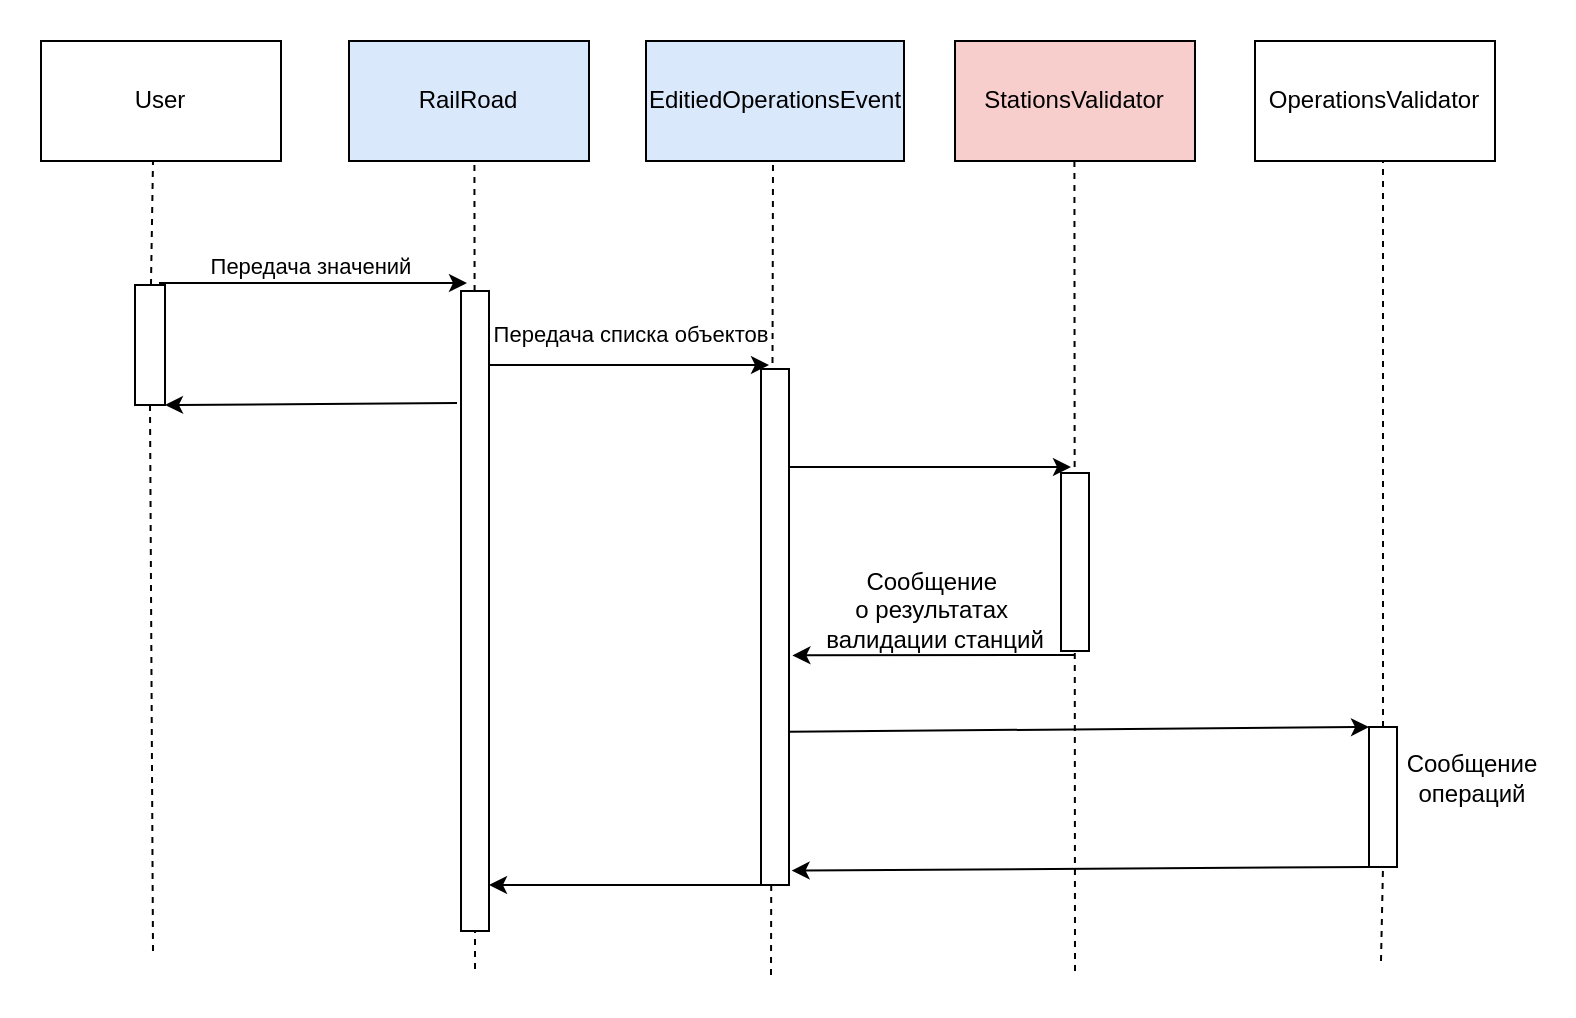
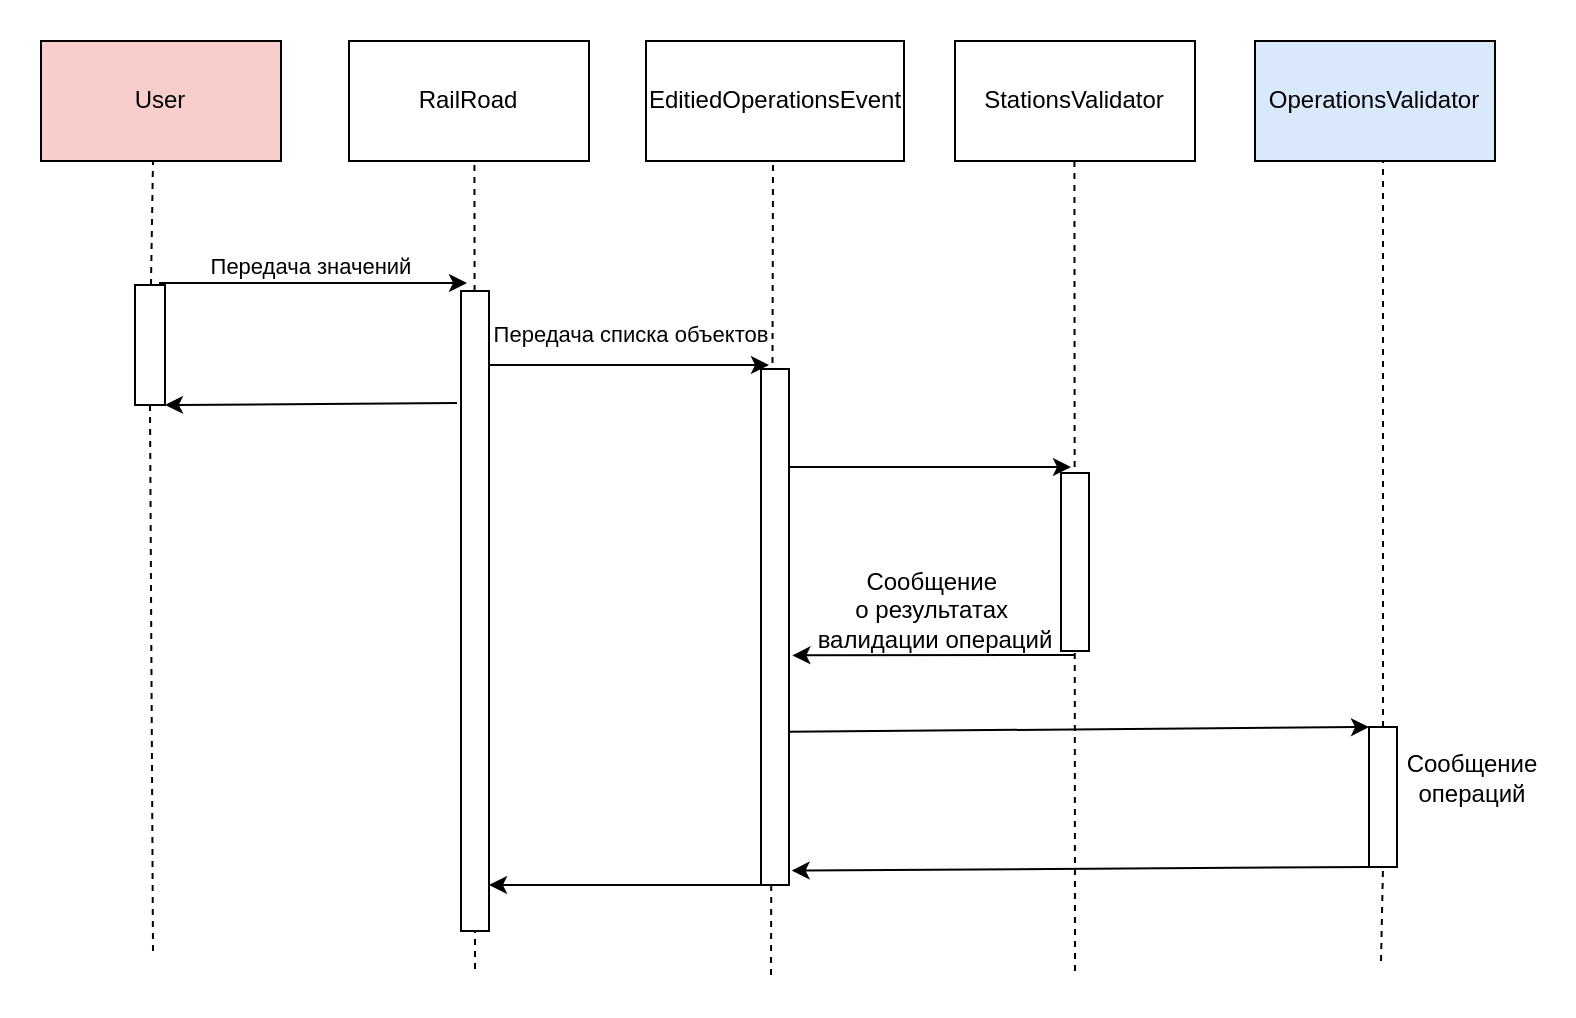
(161, 101) -> (161, 101)
(469, 101) -> (469, 101)
(775, 101) -> (775, 101)
(1075, 101) -> (1075, 101)
(1375, 101) -> (1375, 101)
(936, 611) -> (936, 611)
